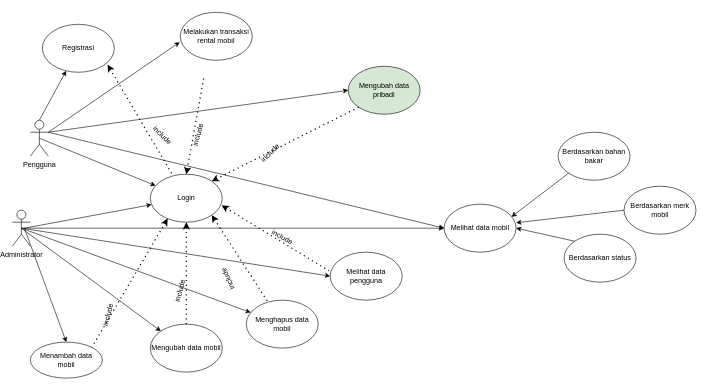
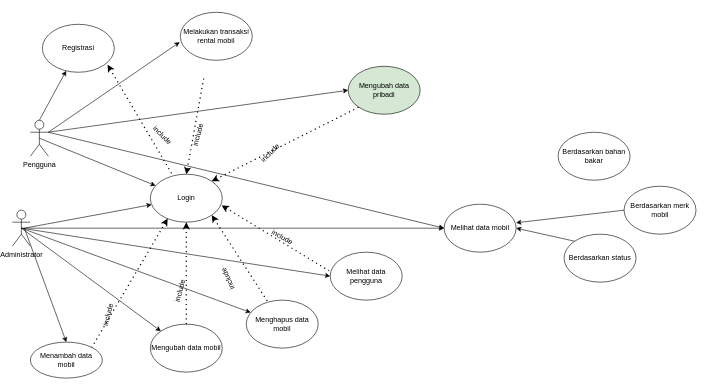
(541, 195) -> none
